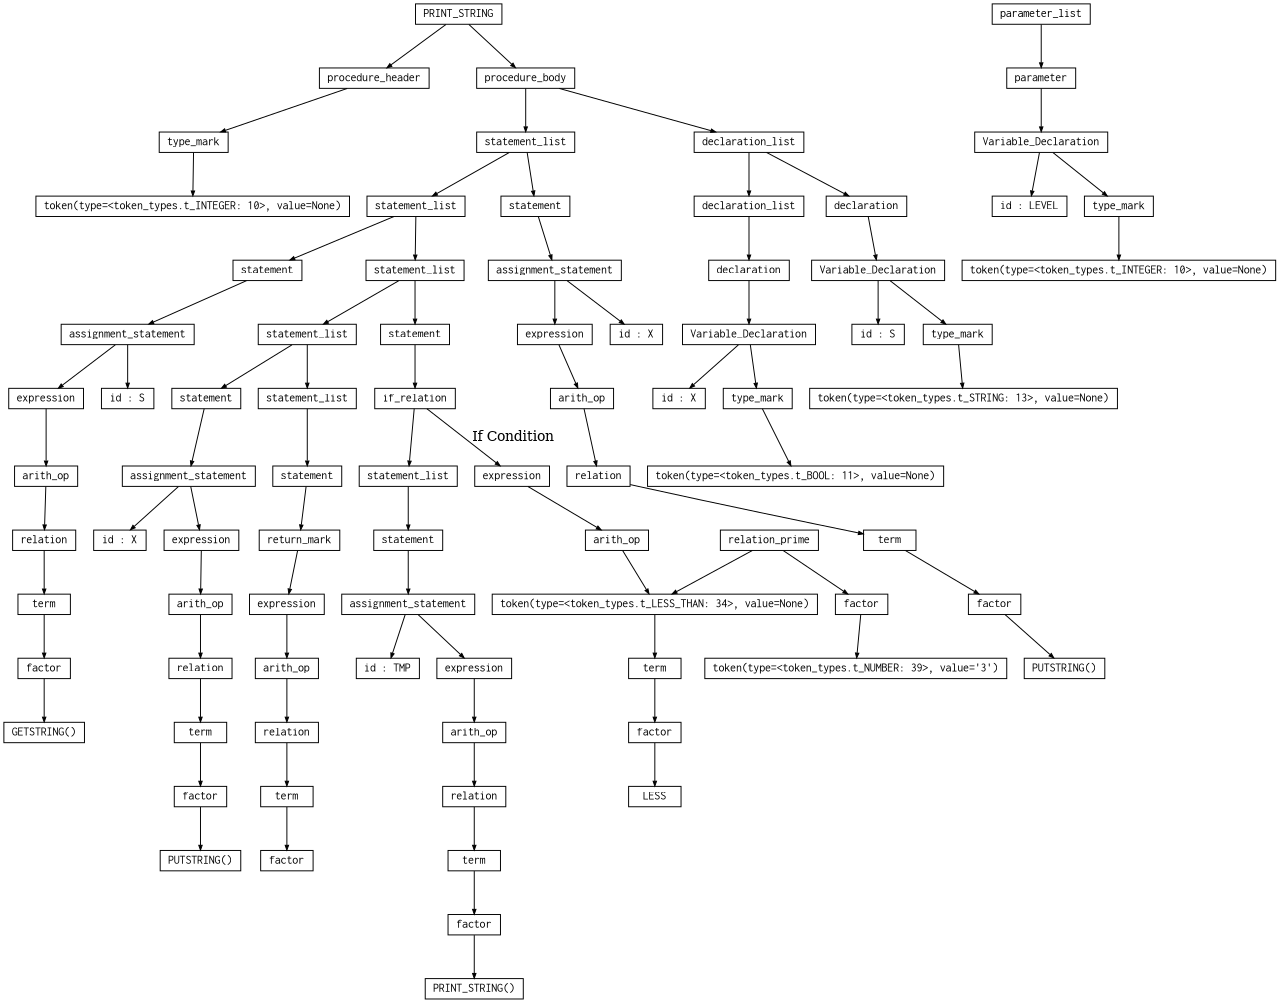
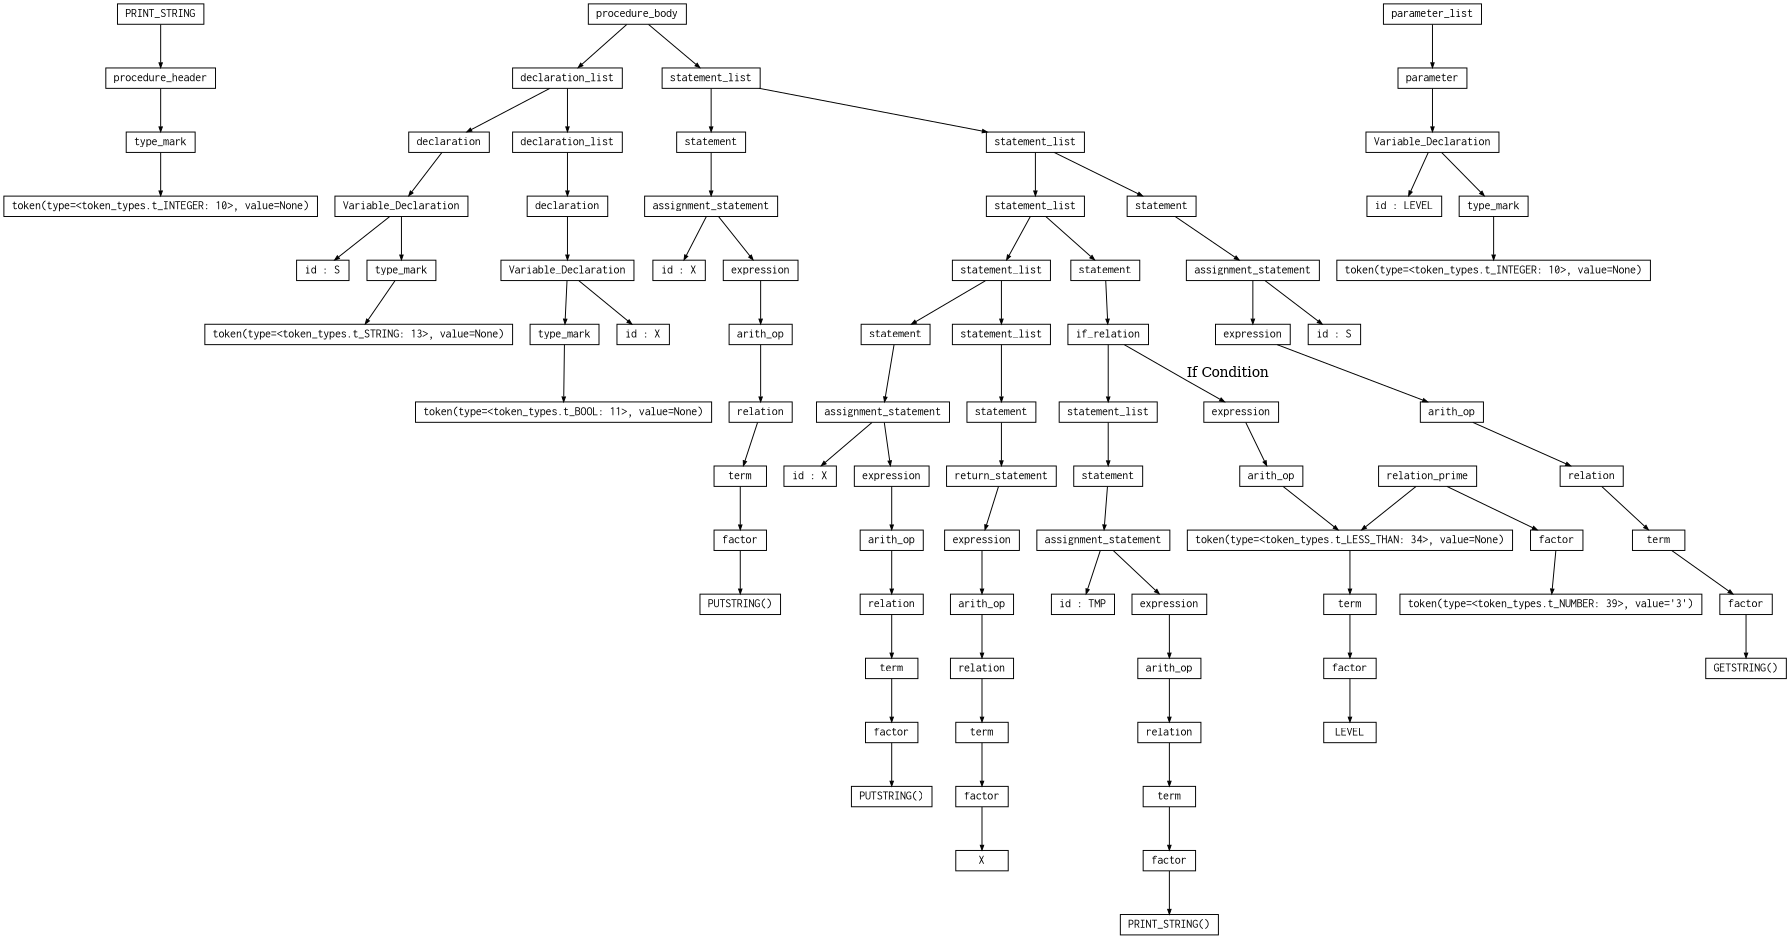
(490, 44) -> none
(300, 540) -> (1001, 476)
(655, 797) -> (1350, 732)
none -> (982, 861)
